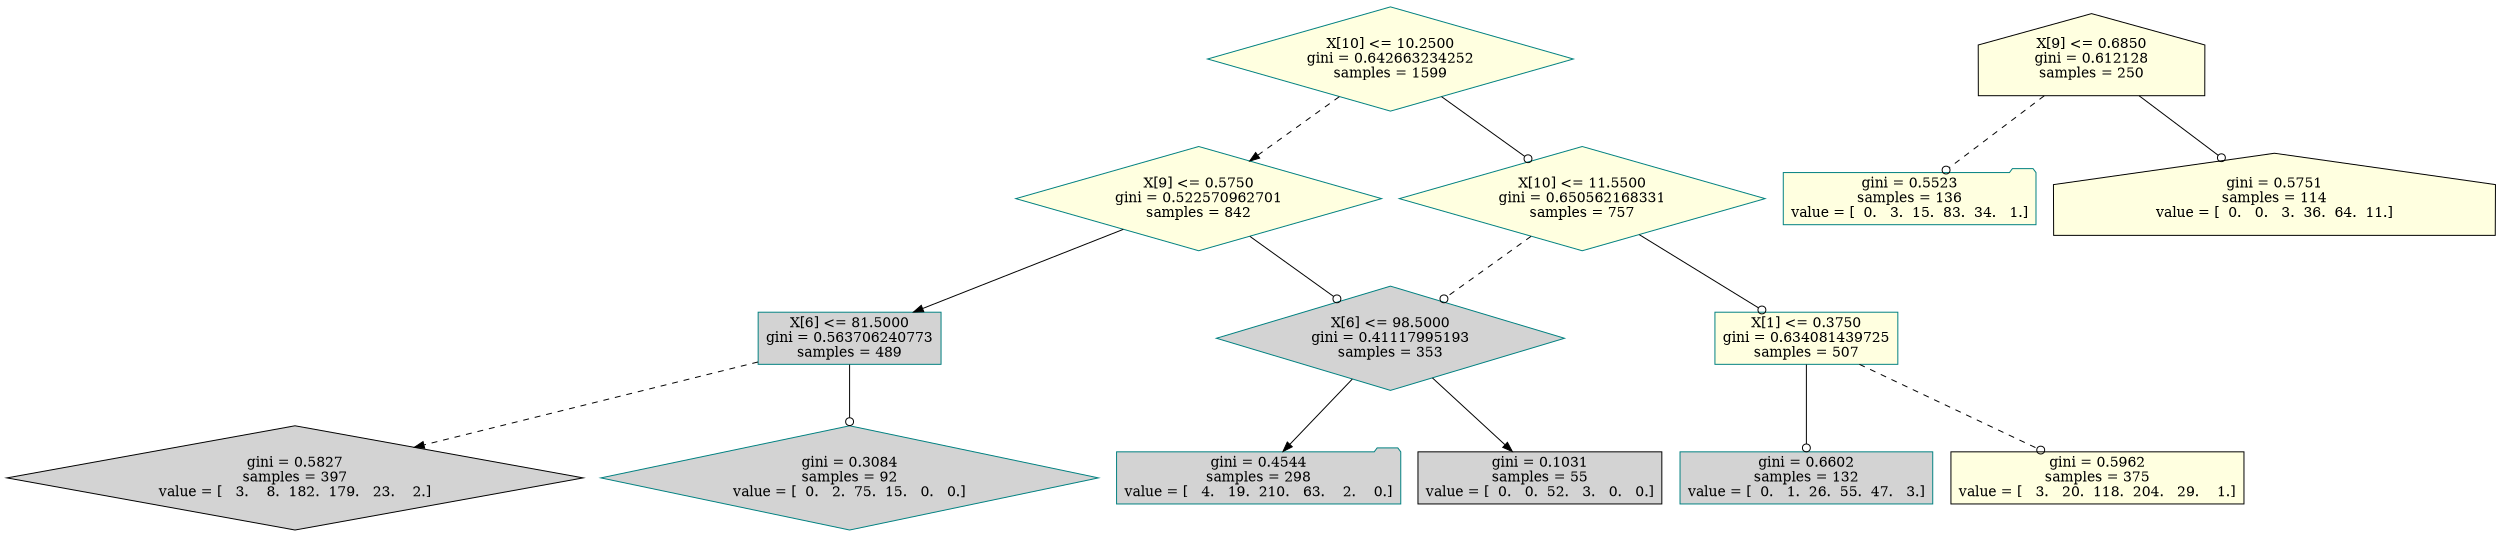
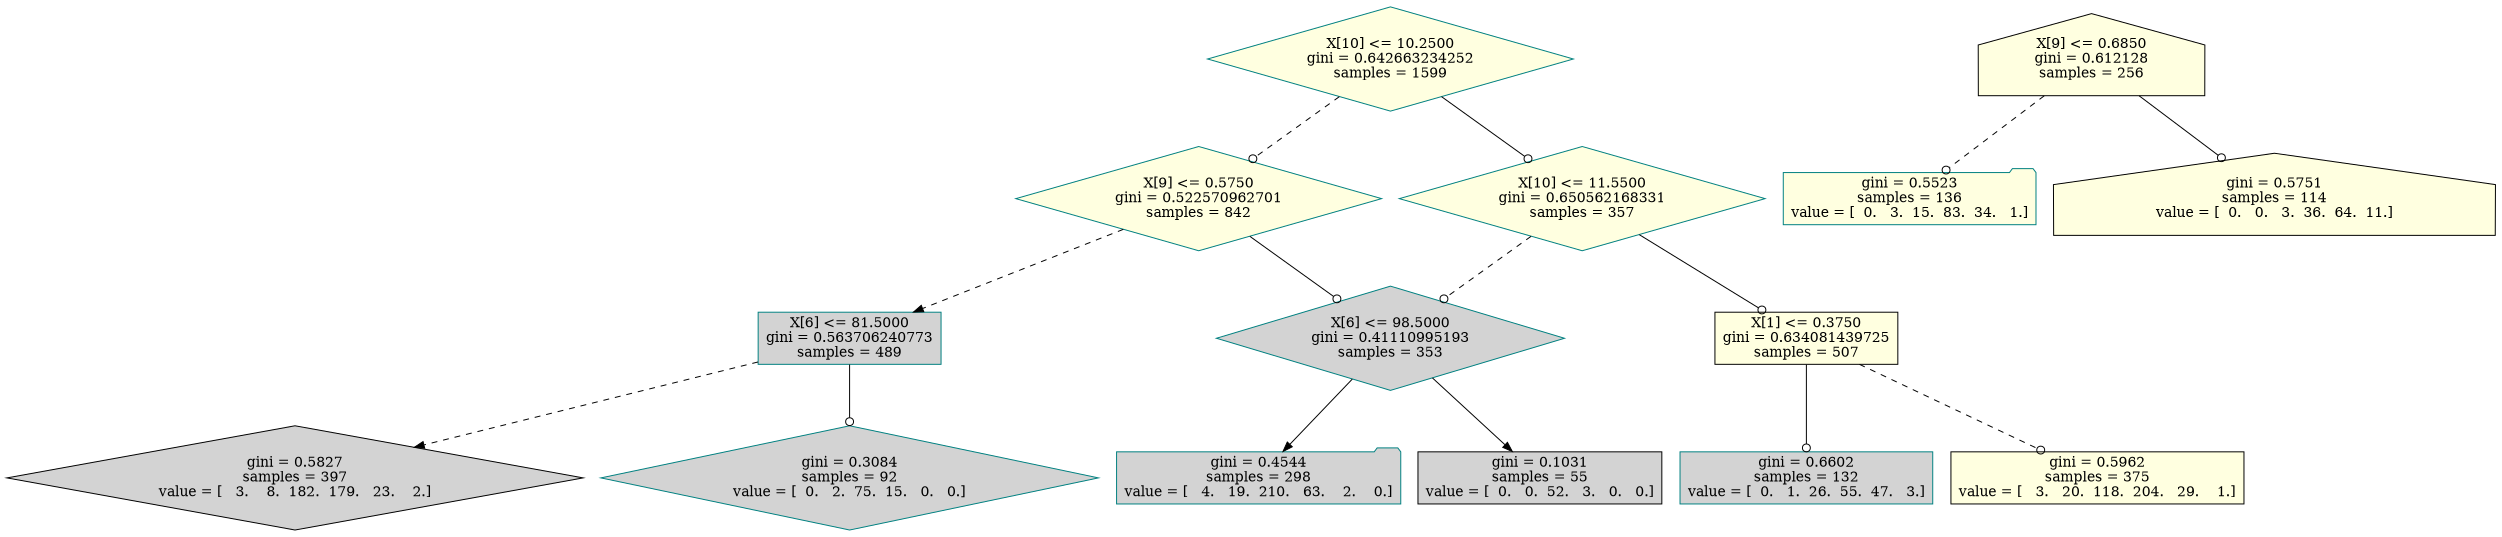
(2092, 59) -> (2092, 59)
(1299, 126) -> (1298, 126)
(1582, 199) -> (1582, 199)
(1023, 269) -> (1023, 269)
(1390, 338) -> (1390, 338)
(1806, 338) -> (1806, 338)
